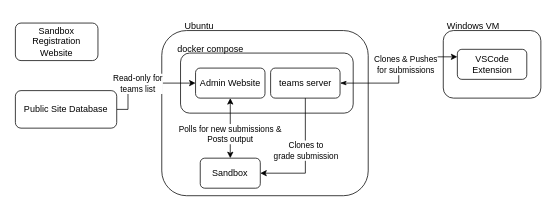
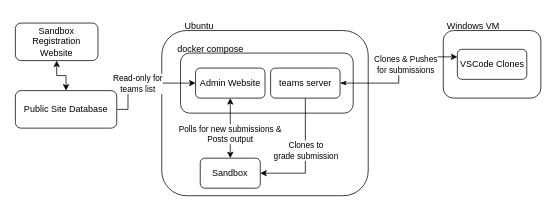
(492, 64) -> (492, 64)
none -> (61, 75)
